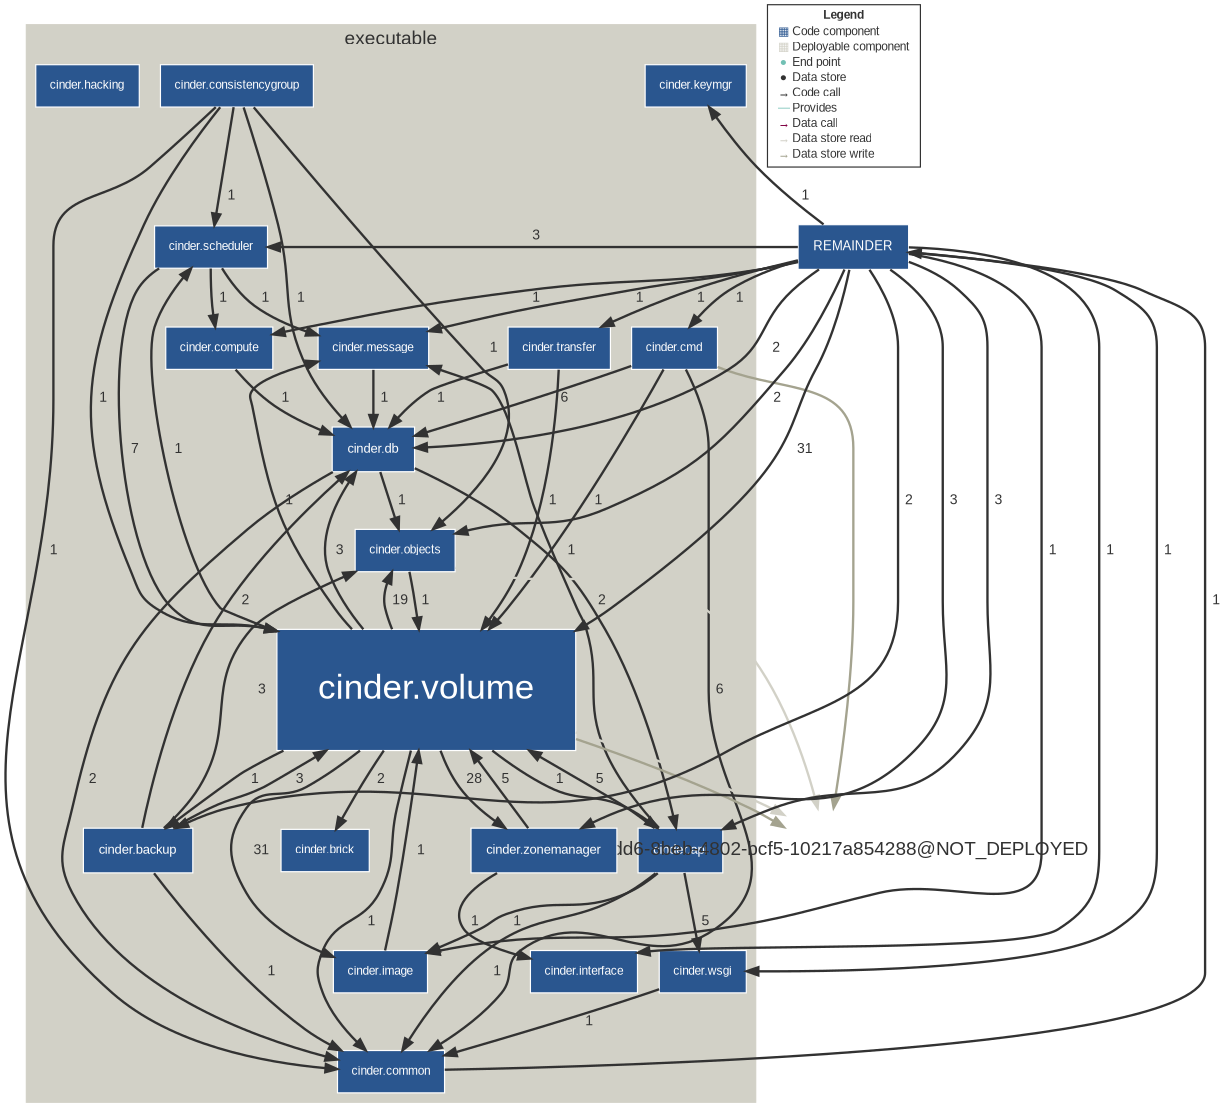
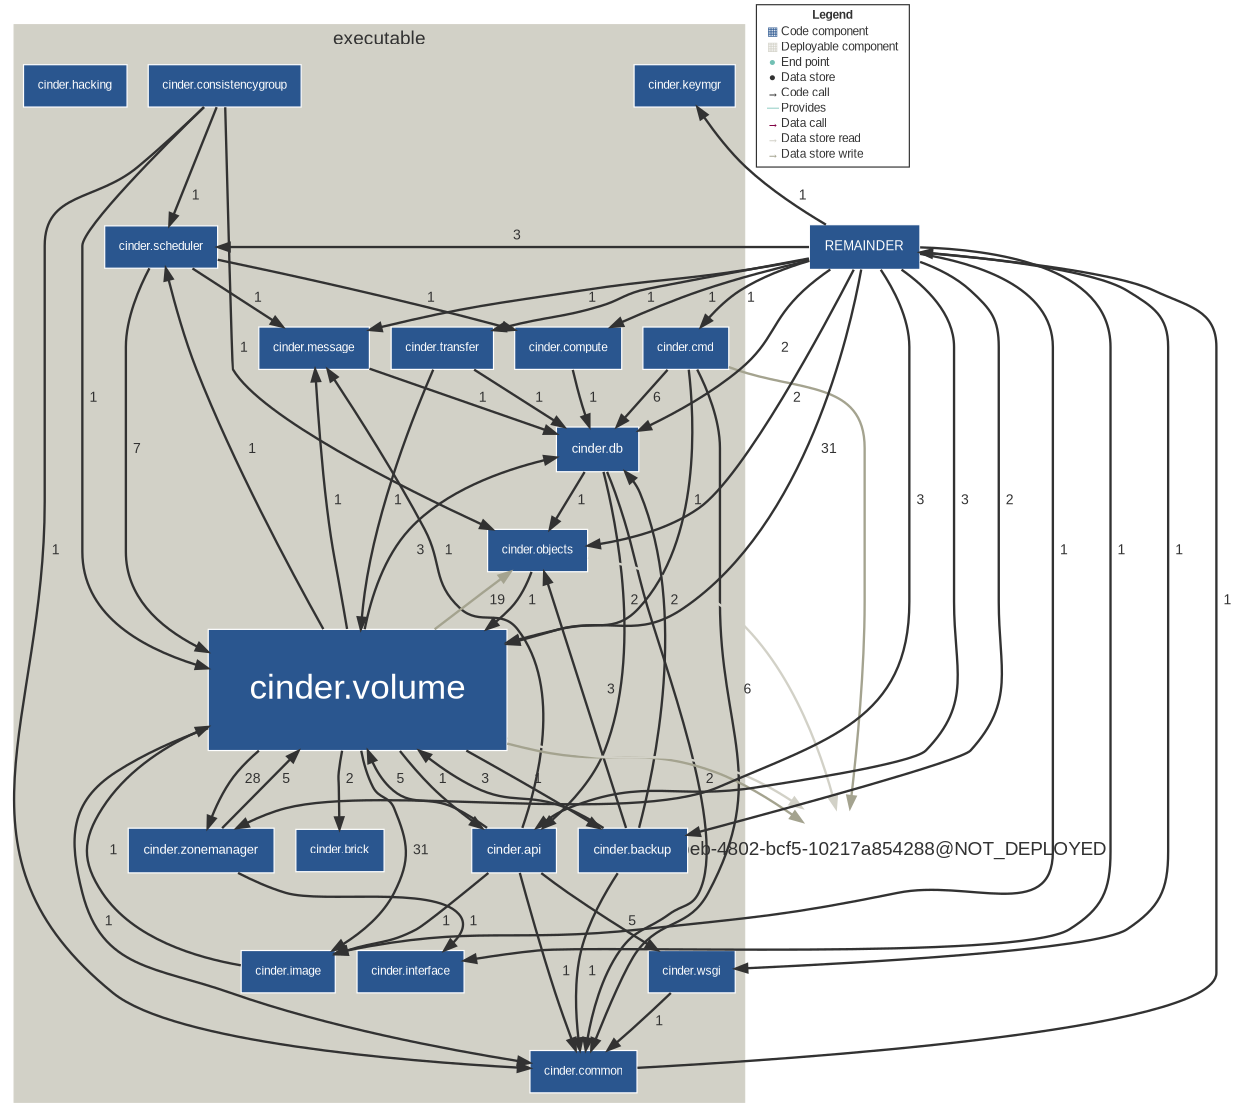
(286, 267) -> none
(385, 607) -> (468, 604)
